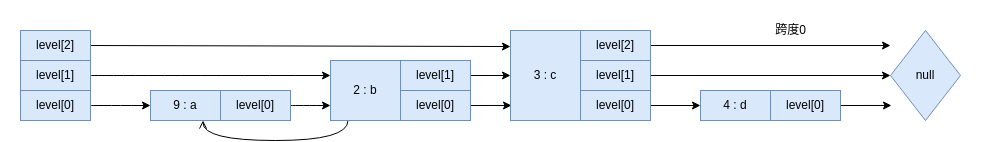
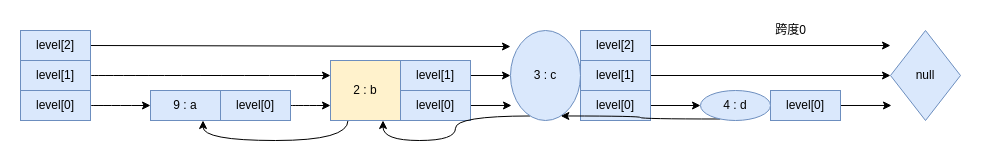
(546, 76) -> (546, 76)
(366, 91) -> (366, 91)
(736, 106) -> (736, 106)
none -> (644, 118)
none -> (455, 129)
(216, 134) -> (217, 136)
